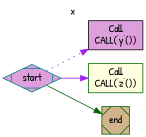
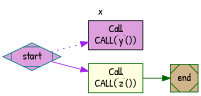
(71, 98) -> (153, 78)
